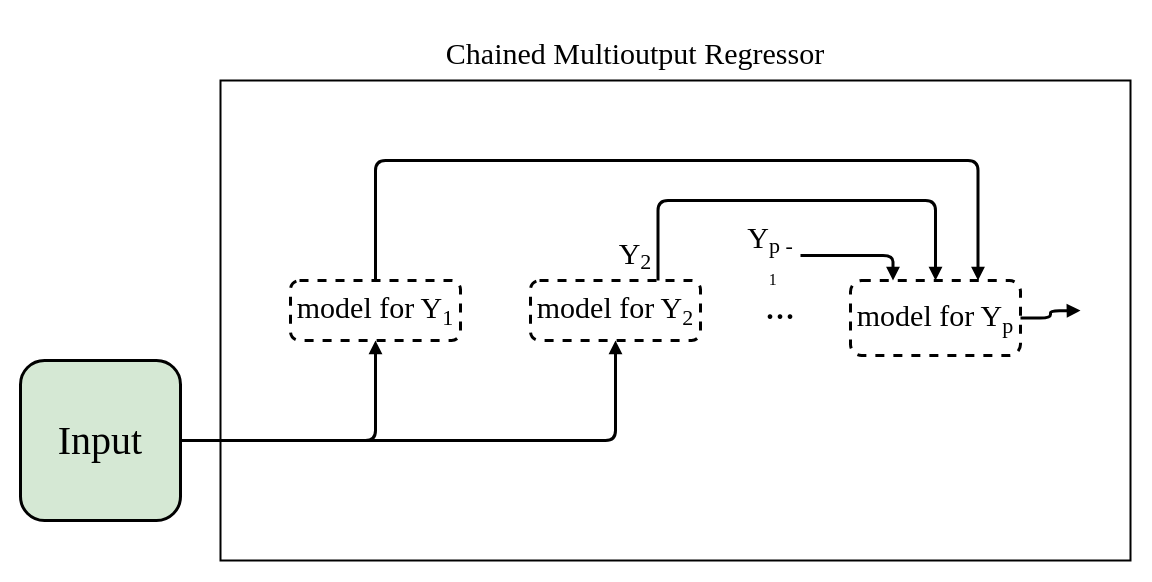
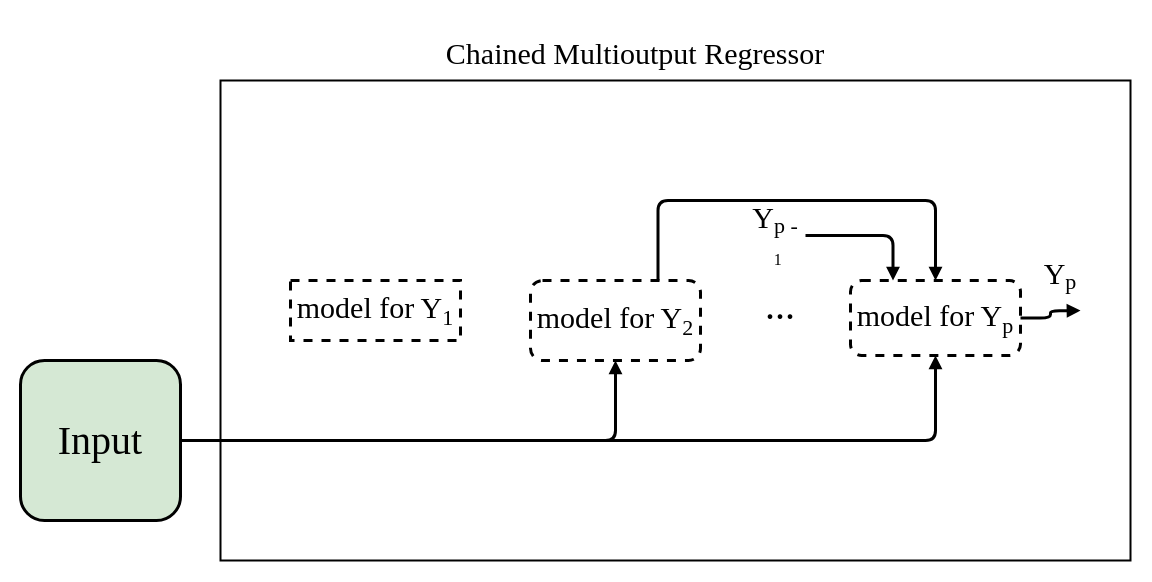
(670, 161) -> none
(636, 256) -> none
(771, 256) -> (776, 236)
none -> (1061, 276)
(376, 311) -> (376, 311)
(616, 311) -> (616, 321)
(376, 394) -> none
none -> (805, 441)
